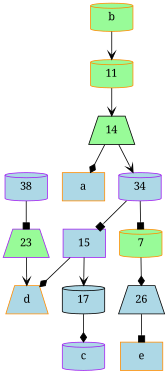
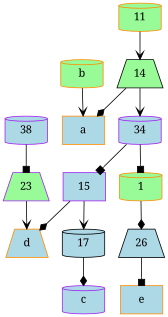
(112, 42) -> (83, 98)
(141, 243) -> (141, 187)
